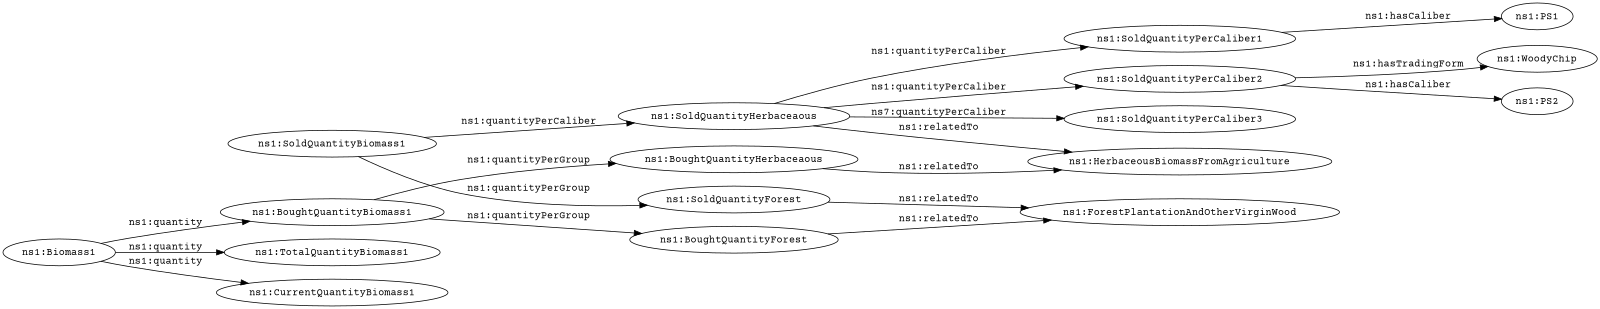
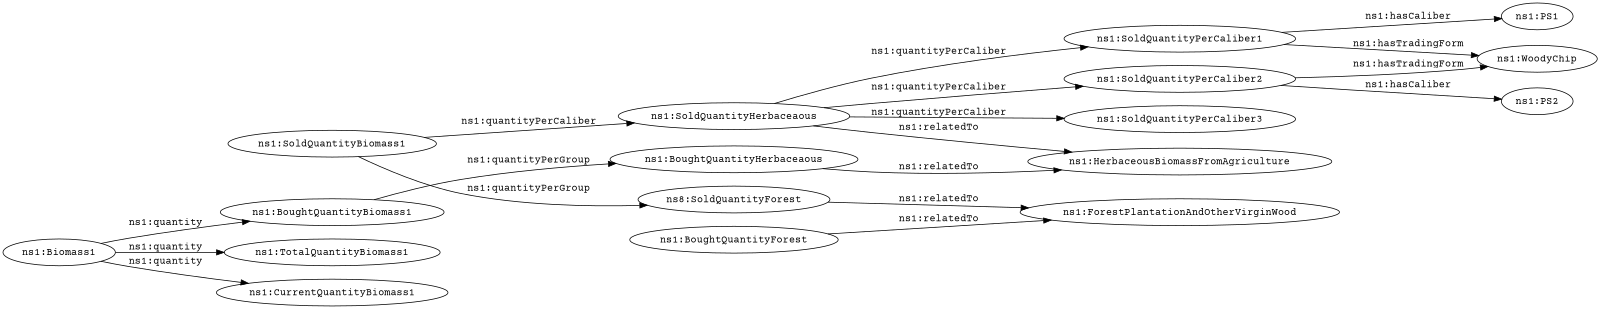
none -> (1378, 50)
(939, 112) -> (939, 112)
(734, 200) -> (734, 200)
(532, 226) -> none
